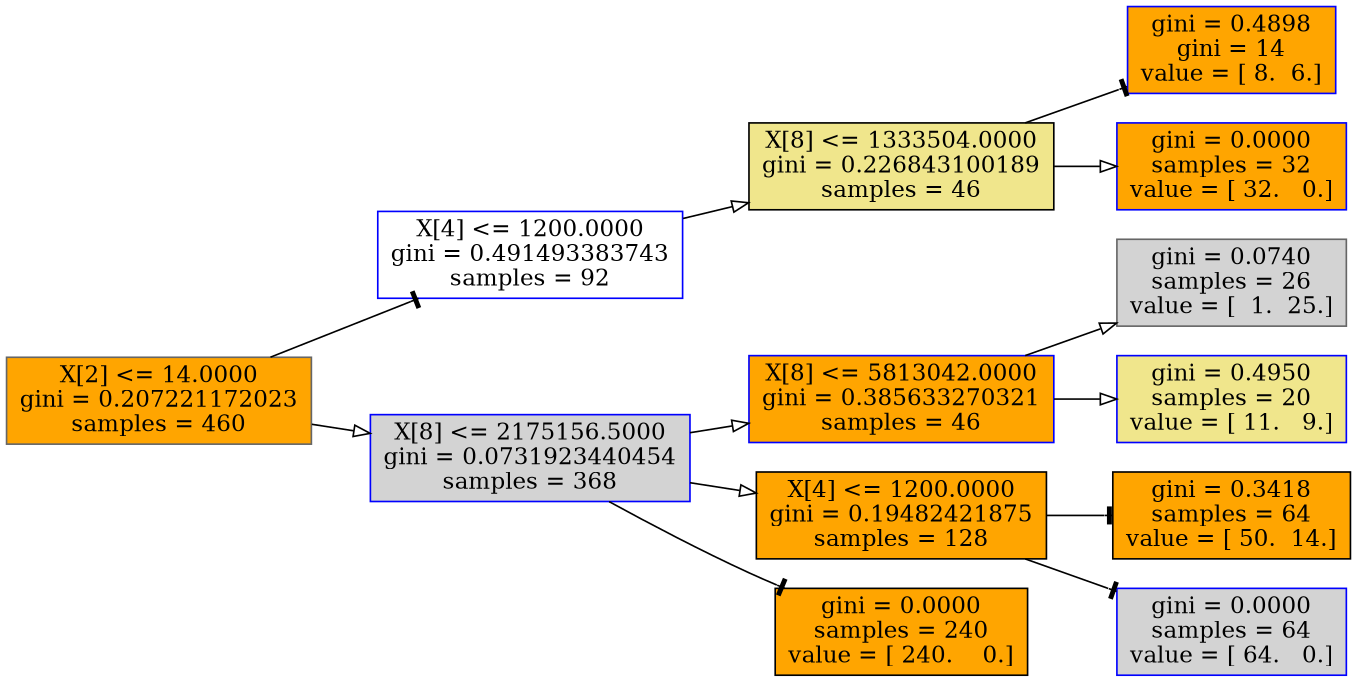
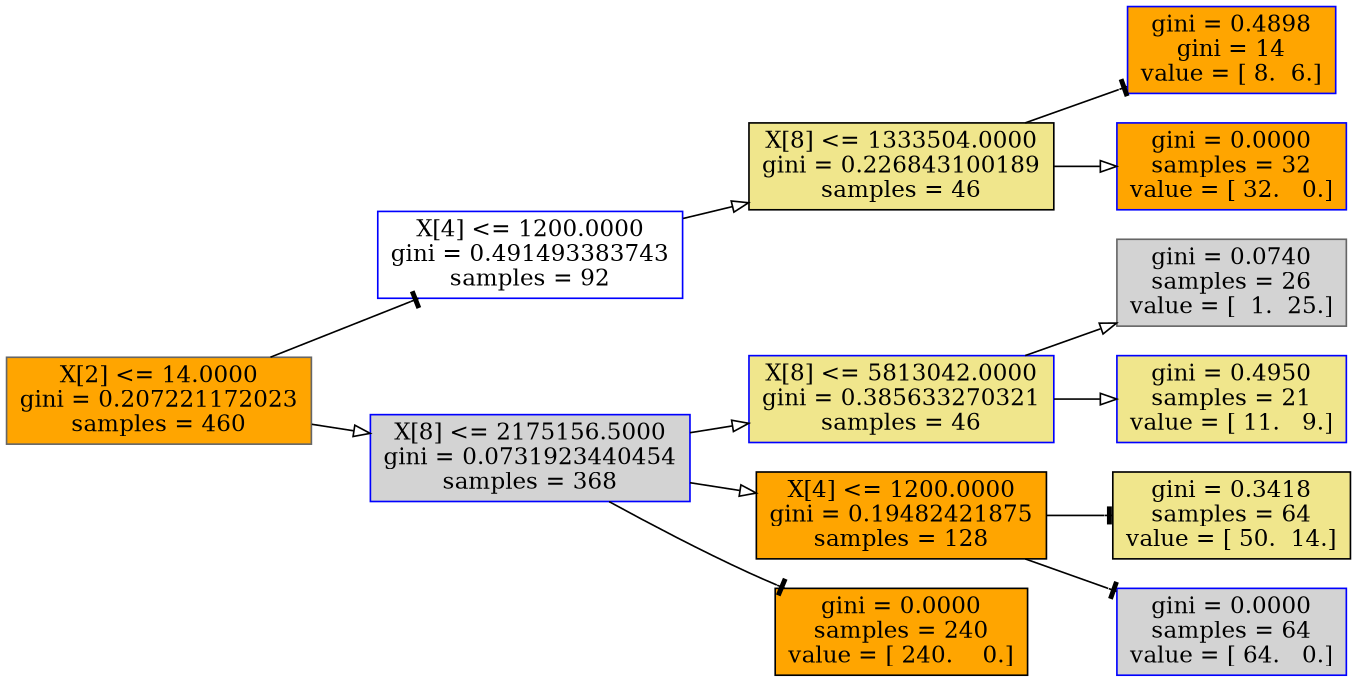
(901, 399) -> (901, 399)
(1232, 399) -> (1232, 399)
(1232, 515) -> (1232, 515)
